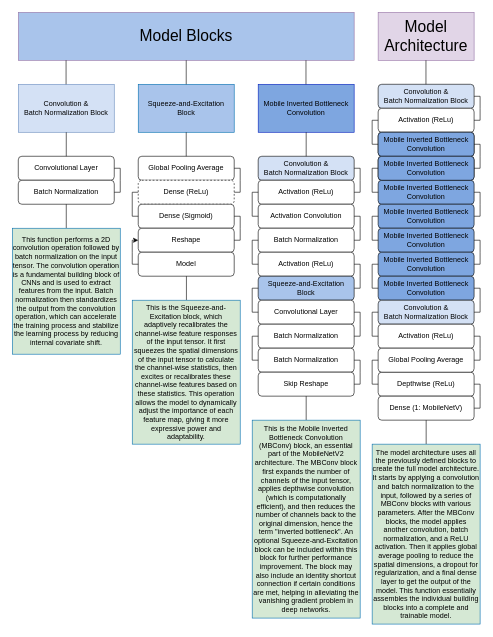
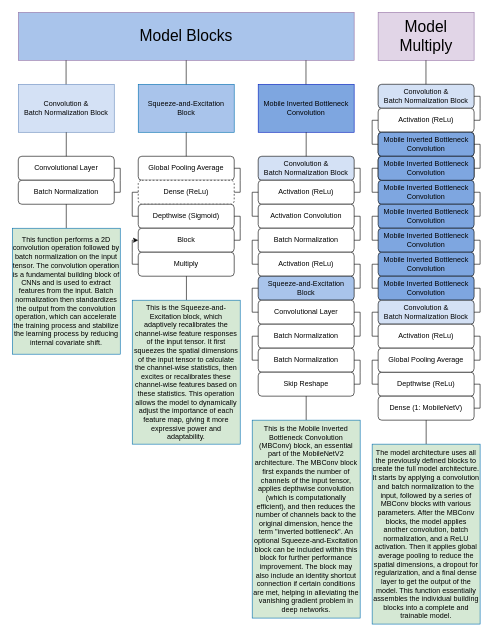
(426, 36) -> (426, 36)
(186, 216) -> (186, 216)
(186, 240) -> (186, 240)
(186, 264) -> (186, 264)
